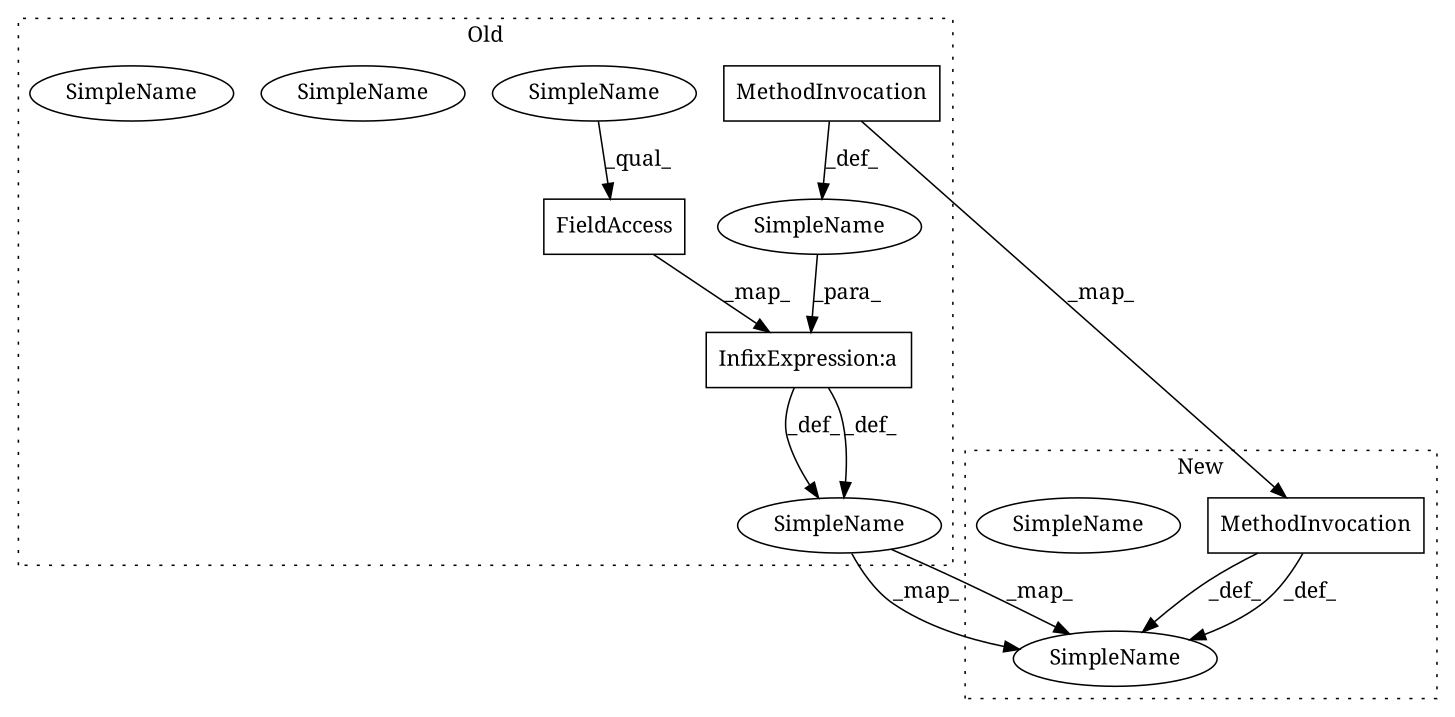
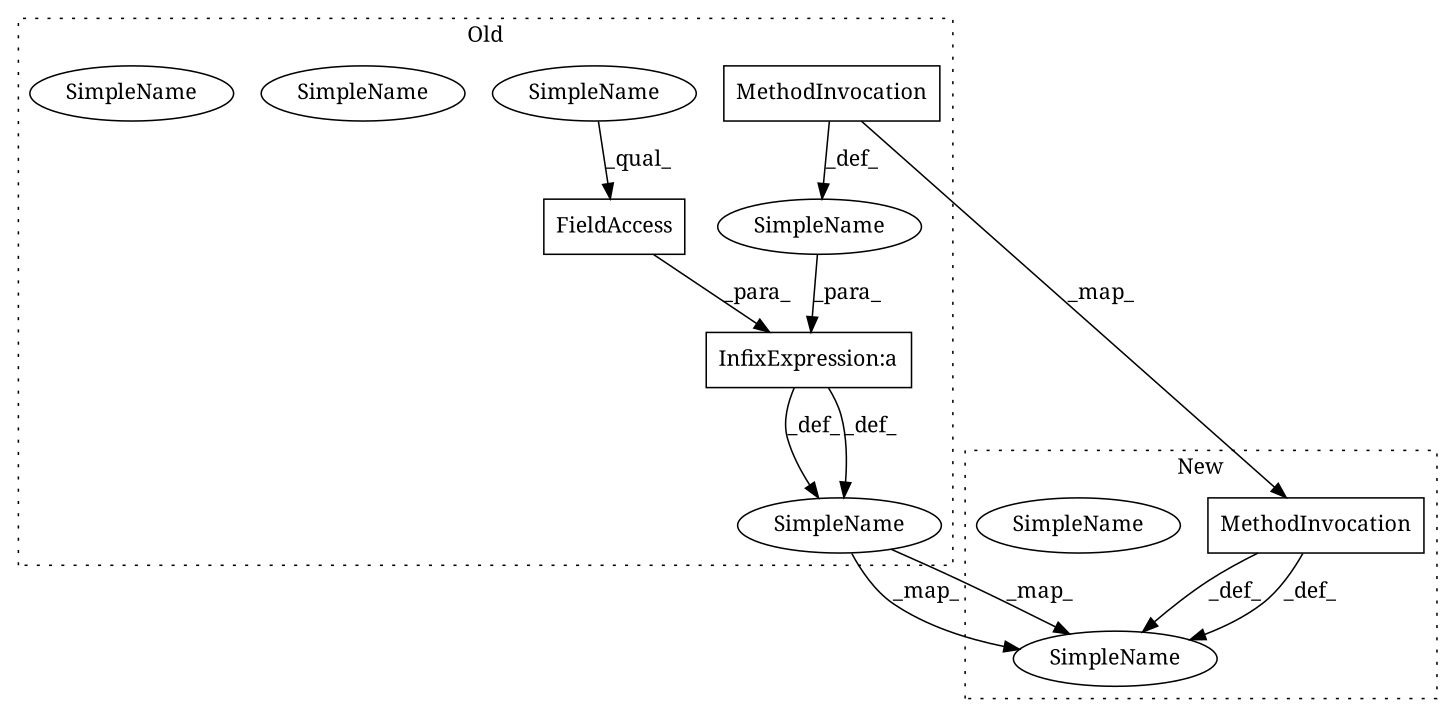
(758, 293) -> (758, 293)
